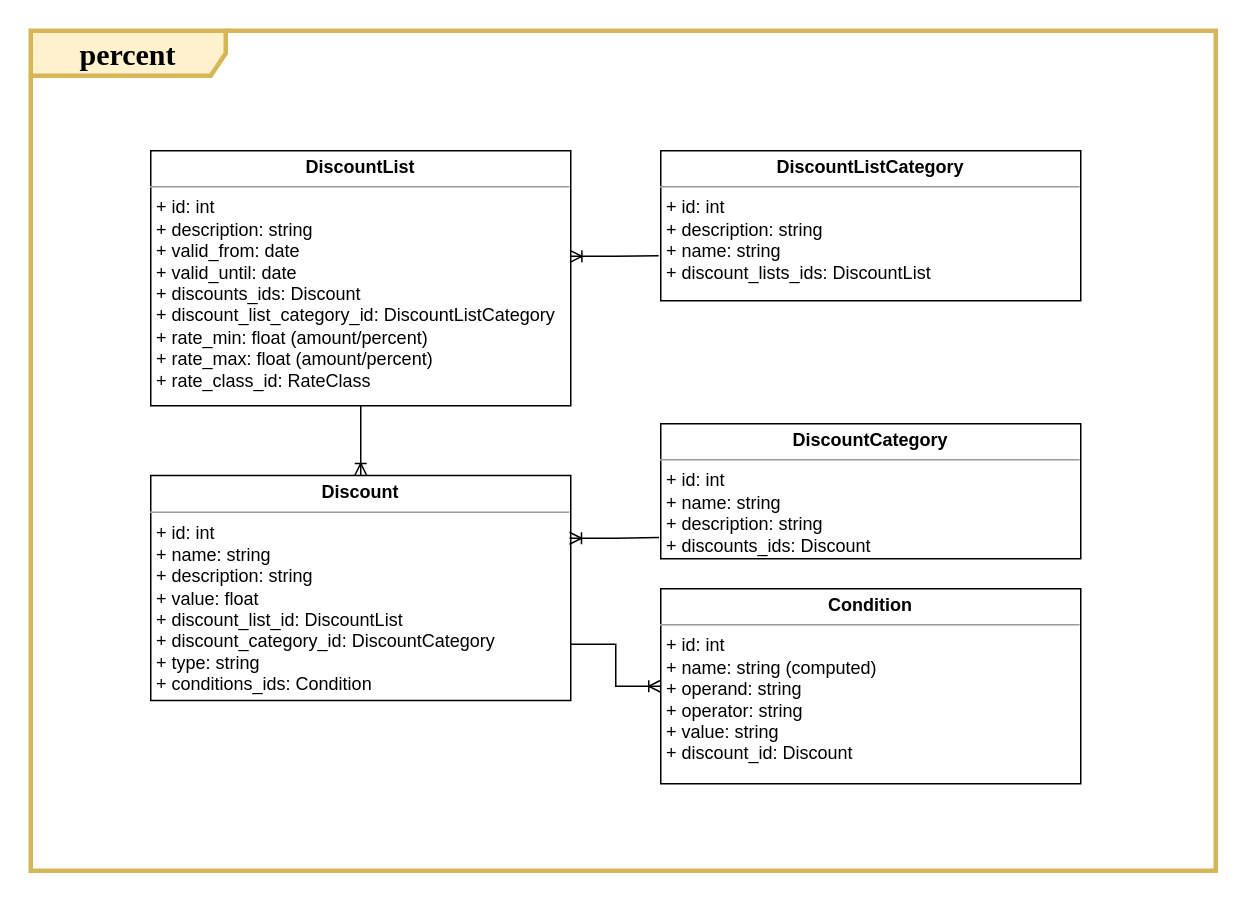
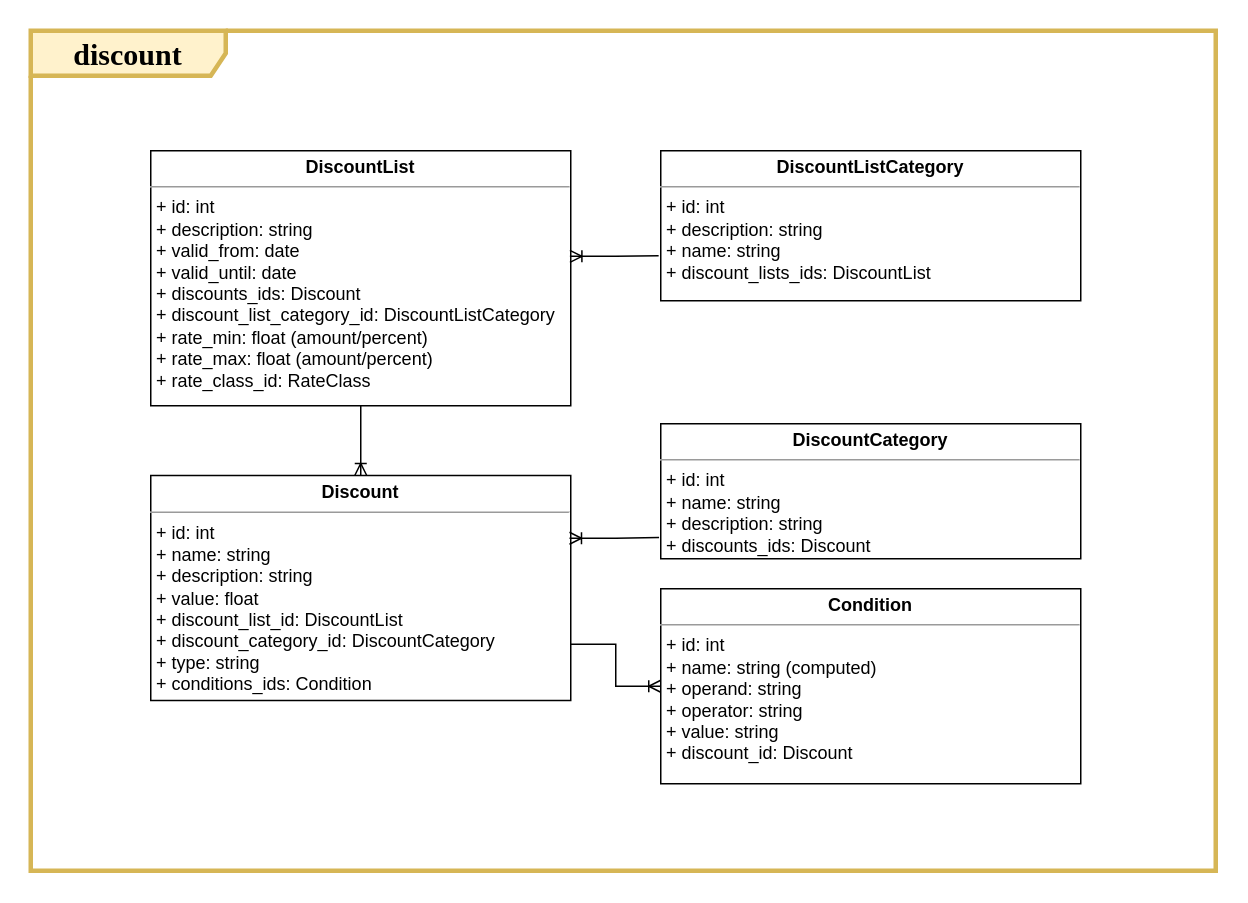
(128, 53) -> (128, 53)
